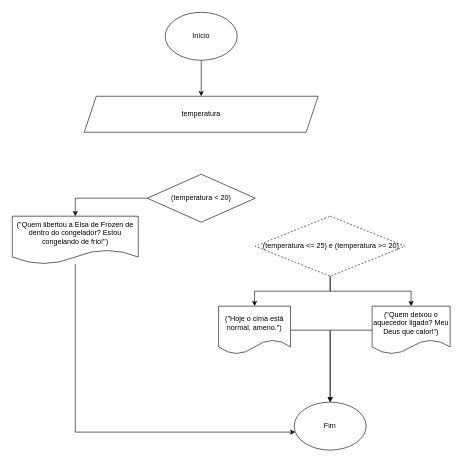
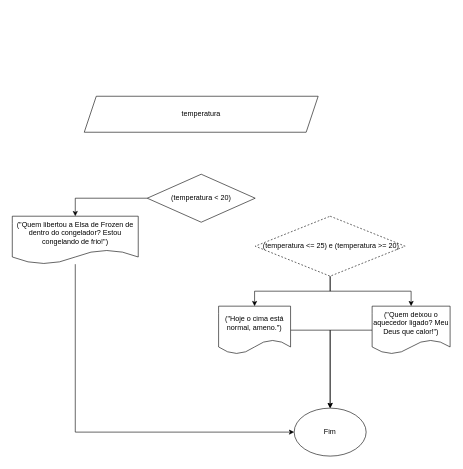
(201, 36) -> none
(201, 90) -> none
(330, 426) -> (330, 432)
